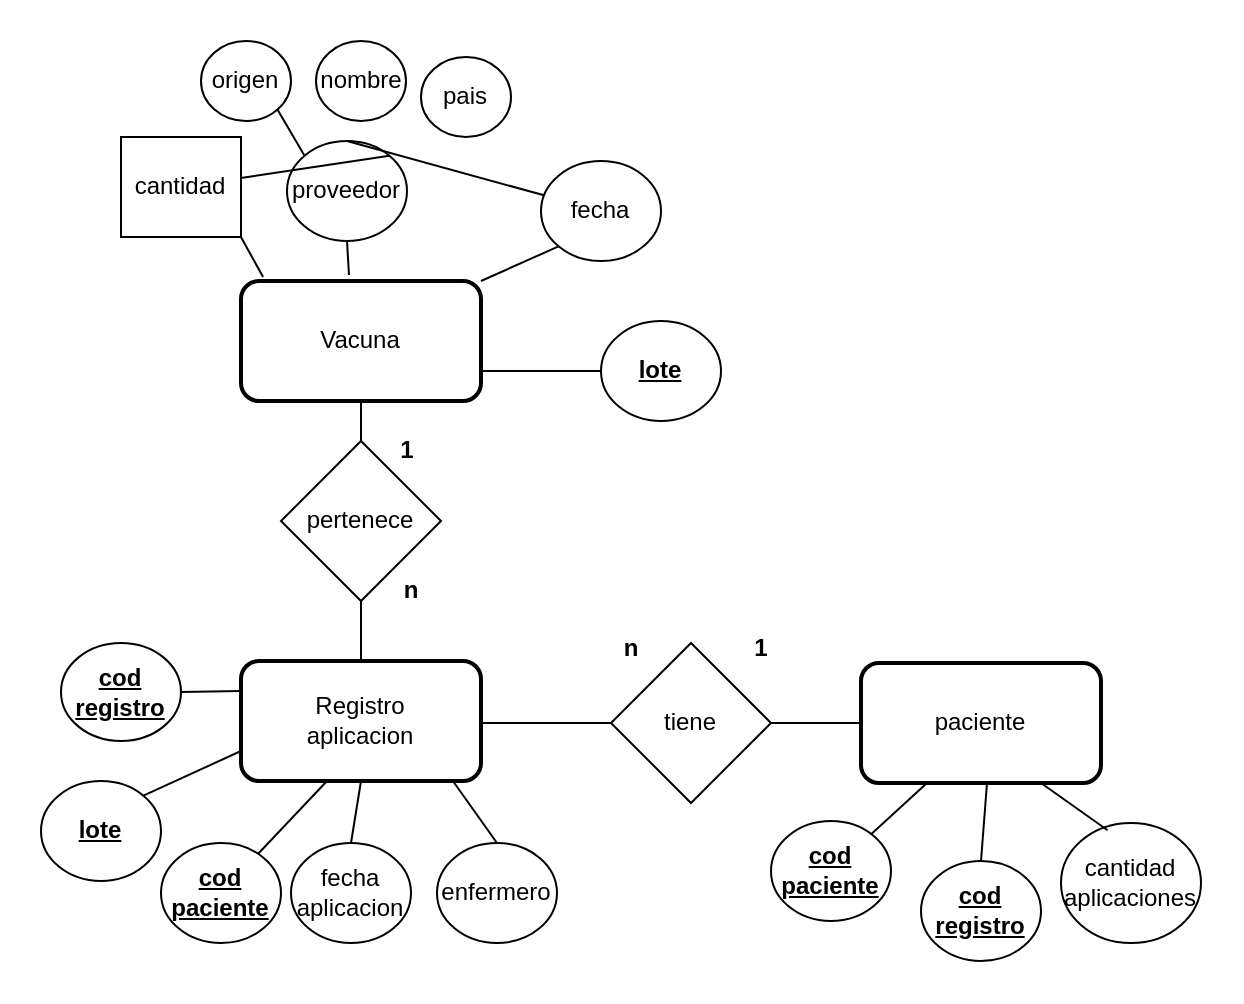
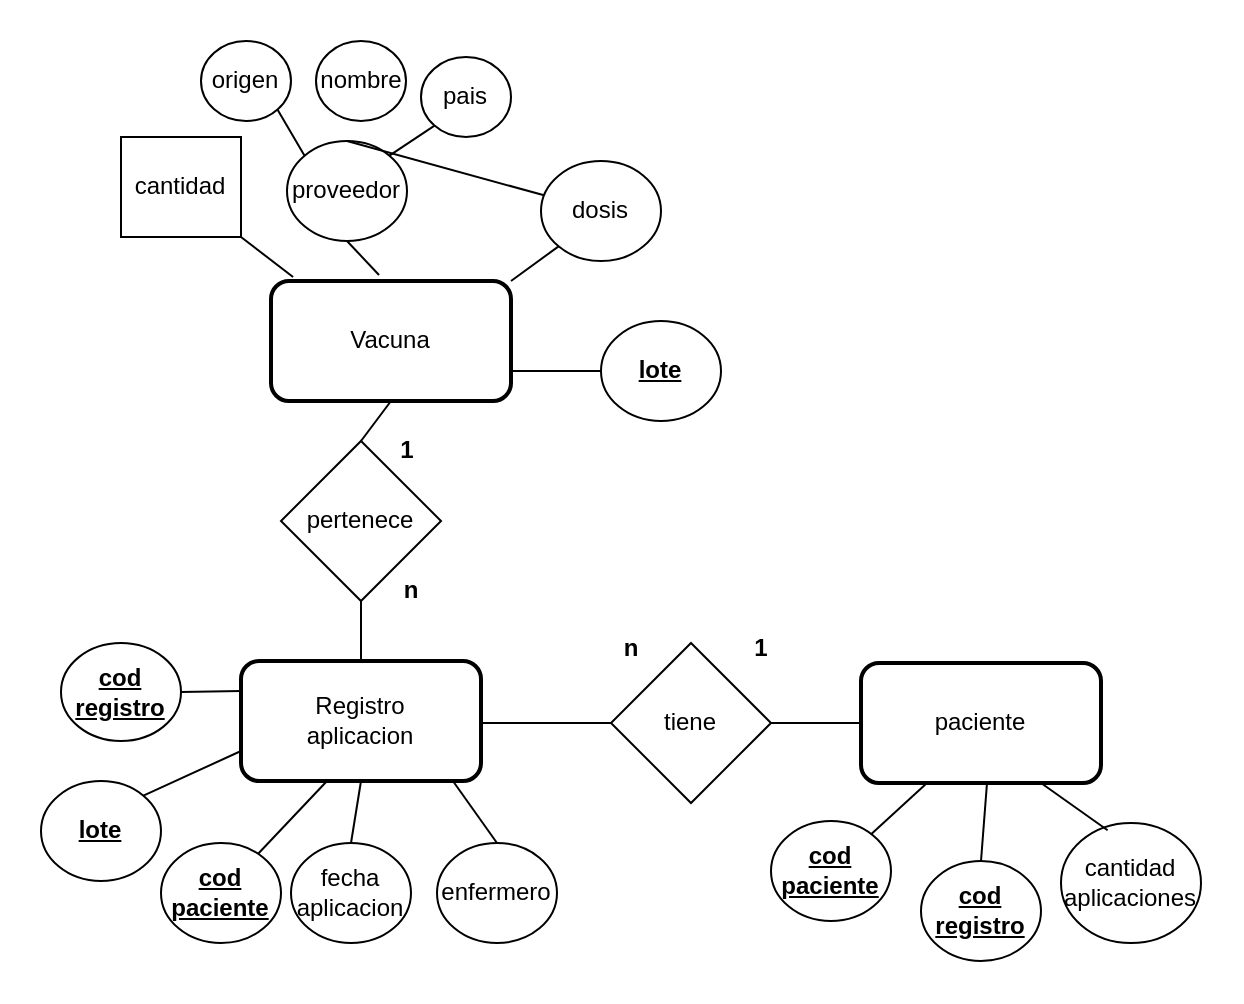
(315, 167) -> (415, 138)
(601, 211) -> (601, 211)
(361, 341) -> (391, 341)
